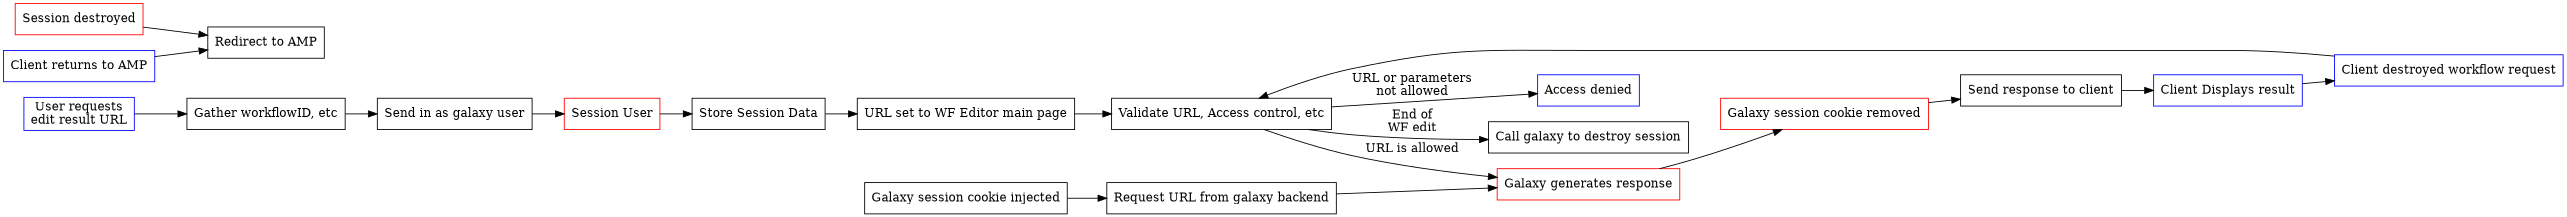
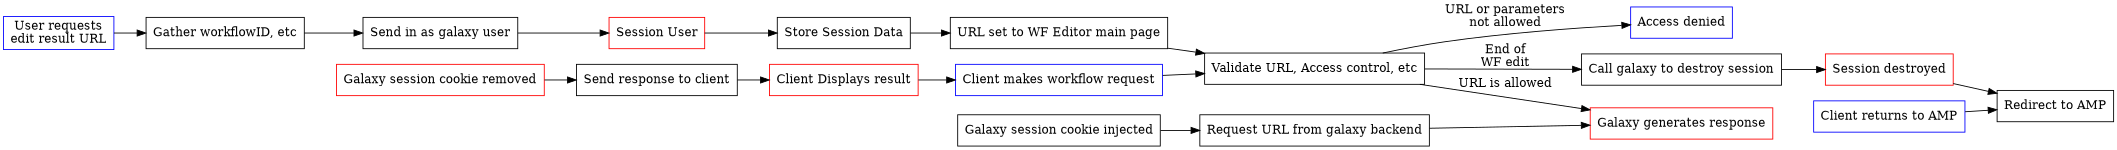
none -> (1799, 70)
(2449, 70) -> (1059, 80)
(2228, 90) -> (844, 80)
(1717, 152) -> none
